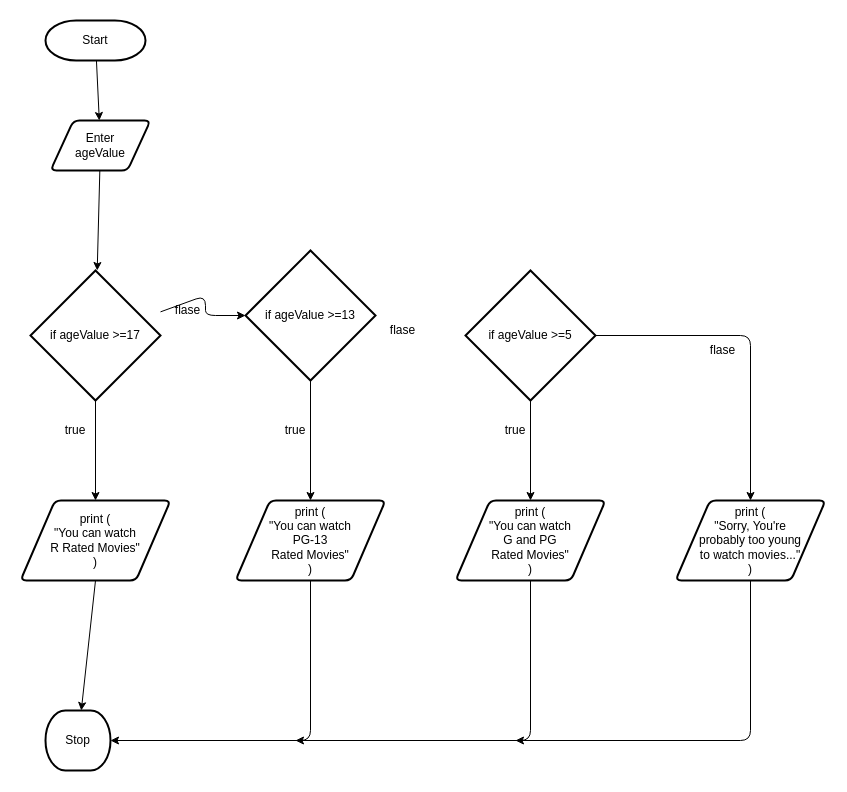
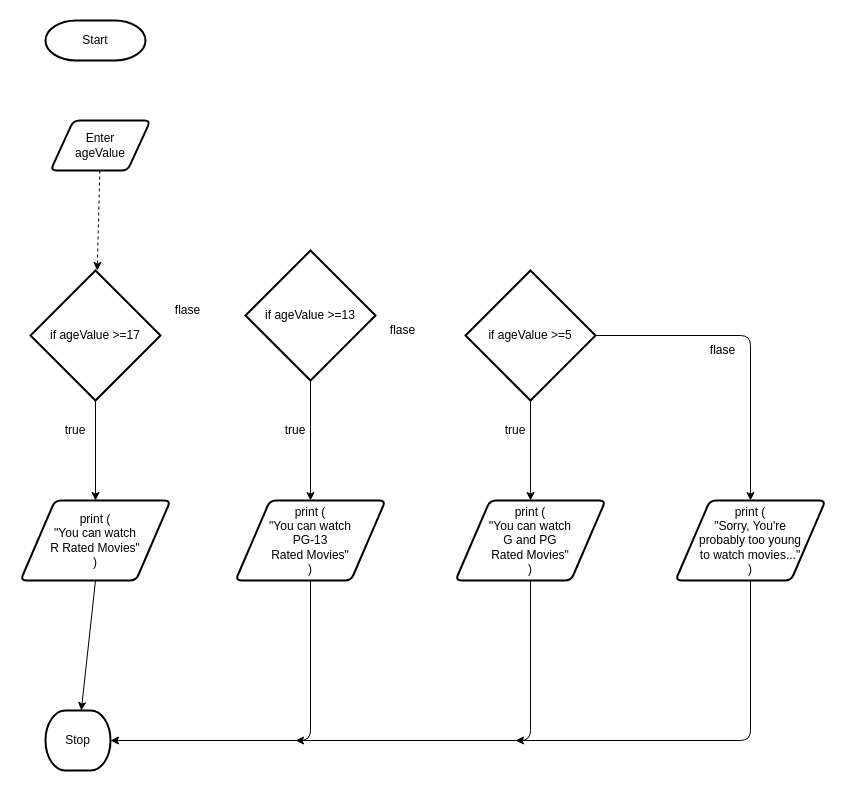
(98, 87) -> none
(99, 216) -> (99, 216)
(203, 299) -> none
